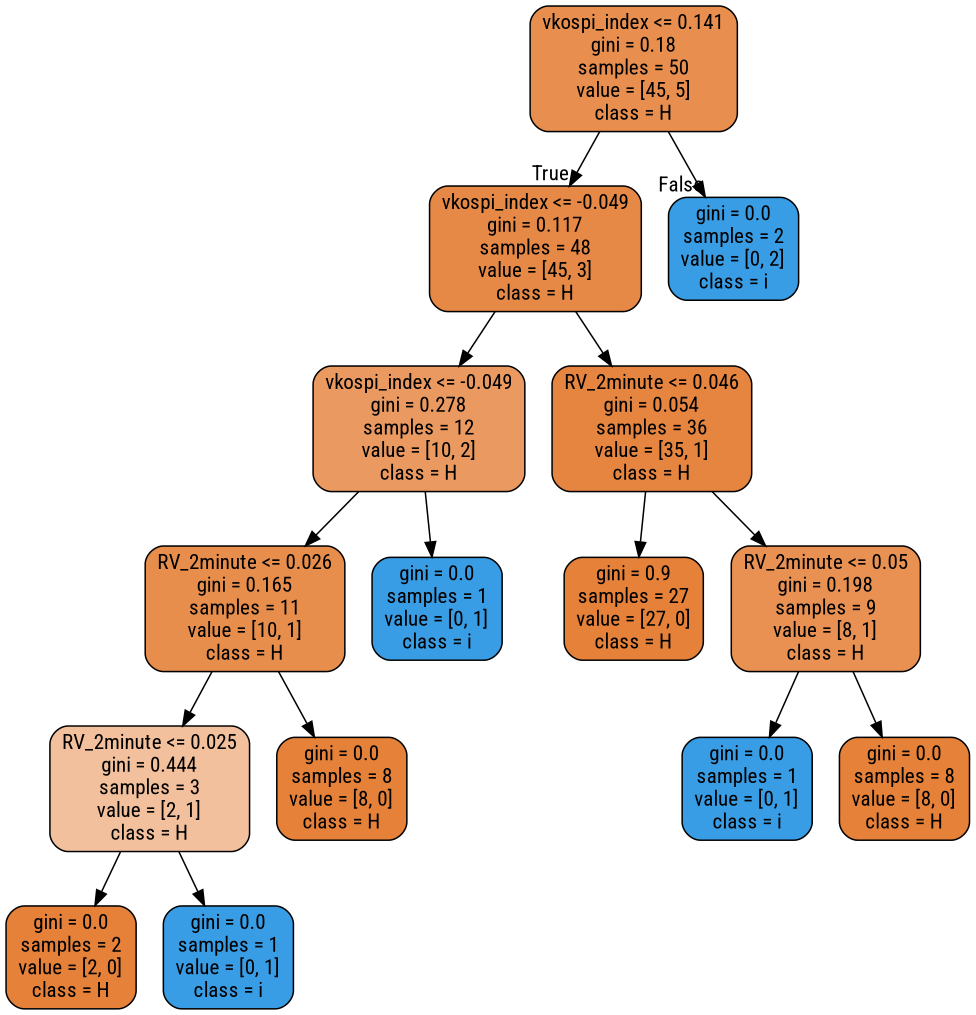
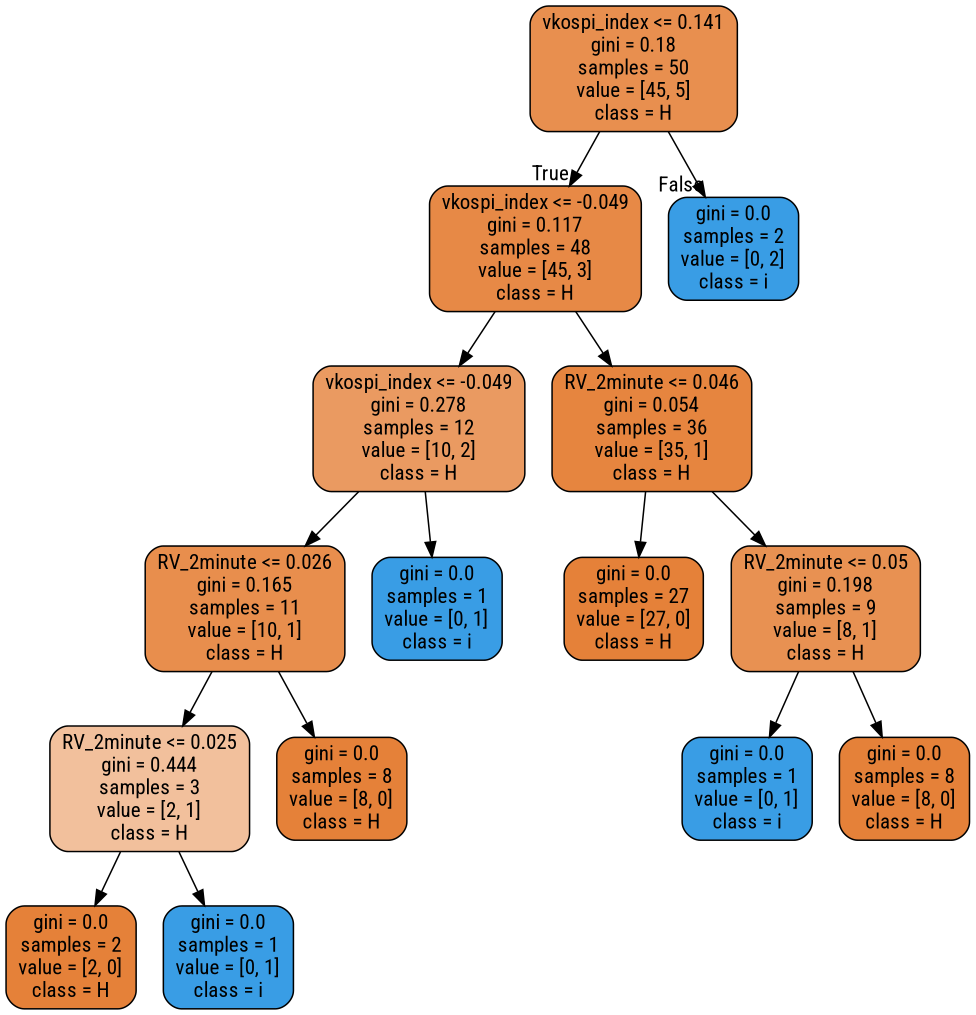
(634, 609) -> (634, 609)
